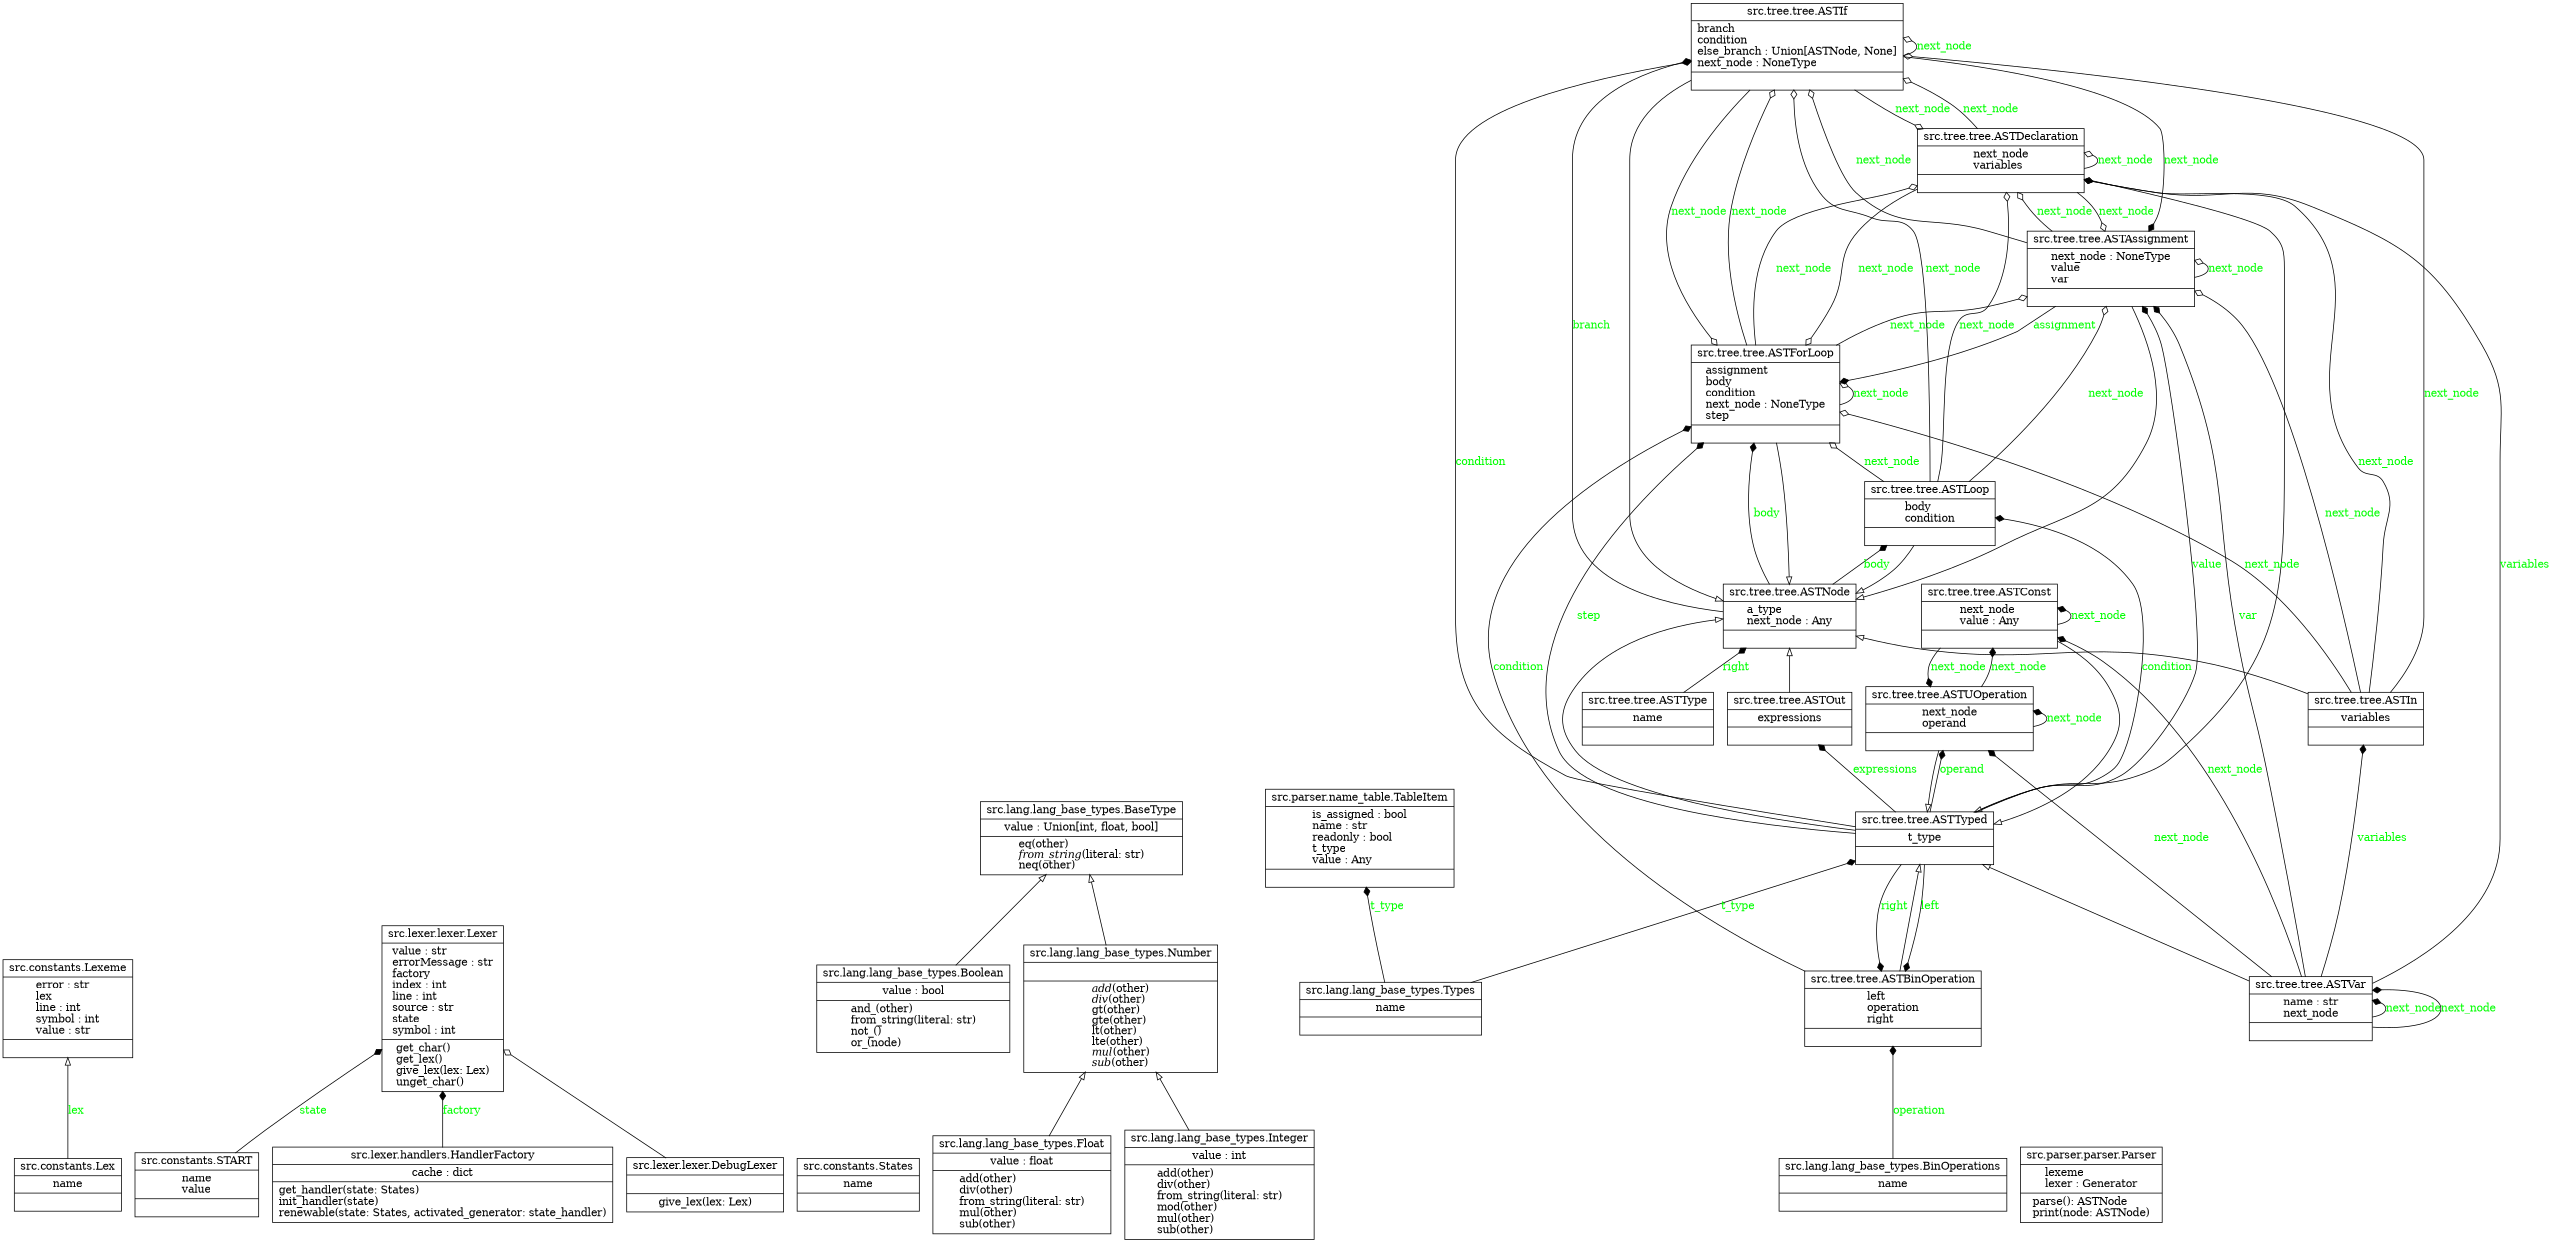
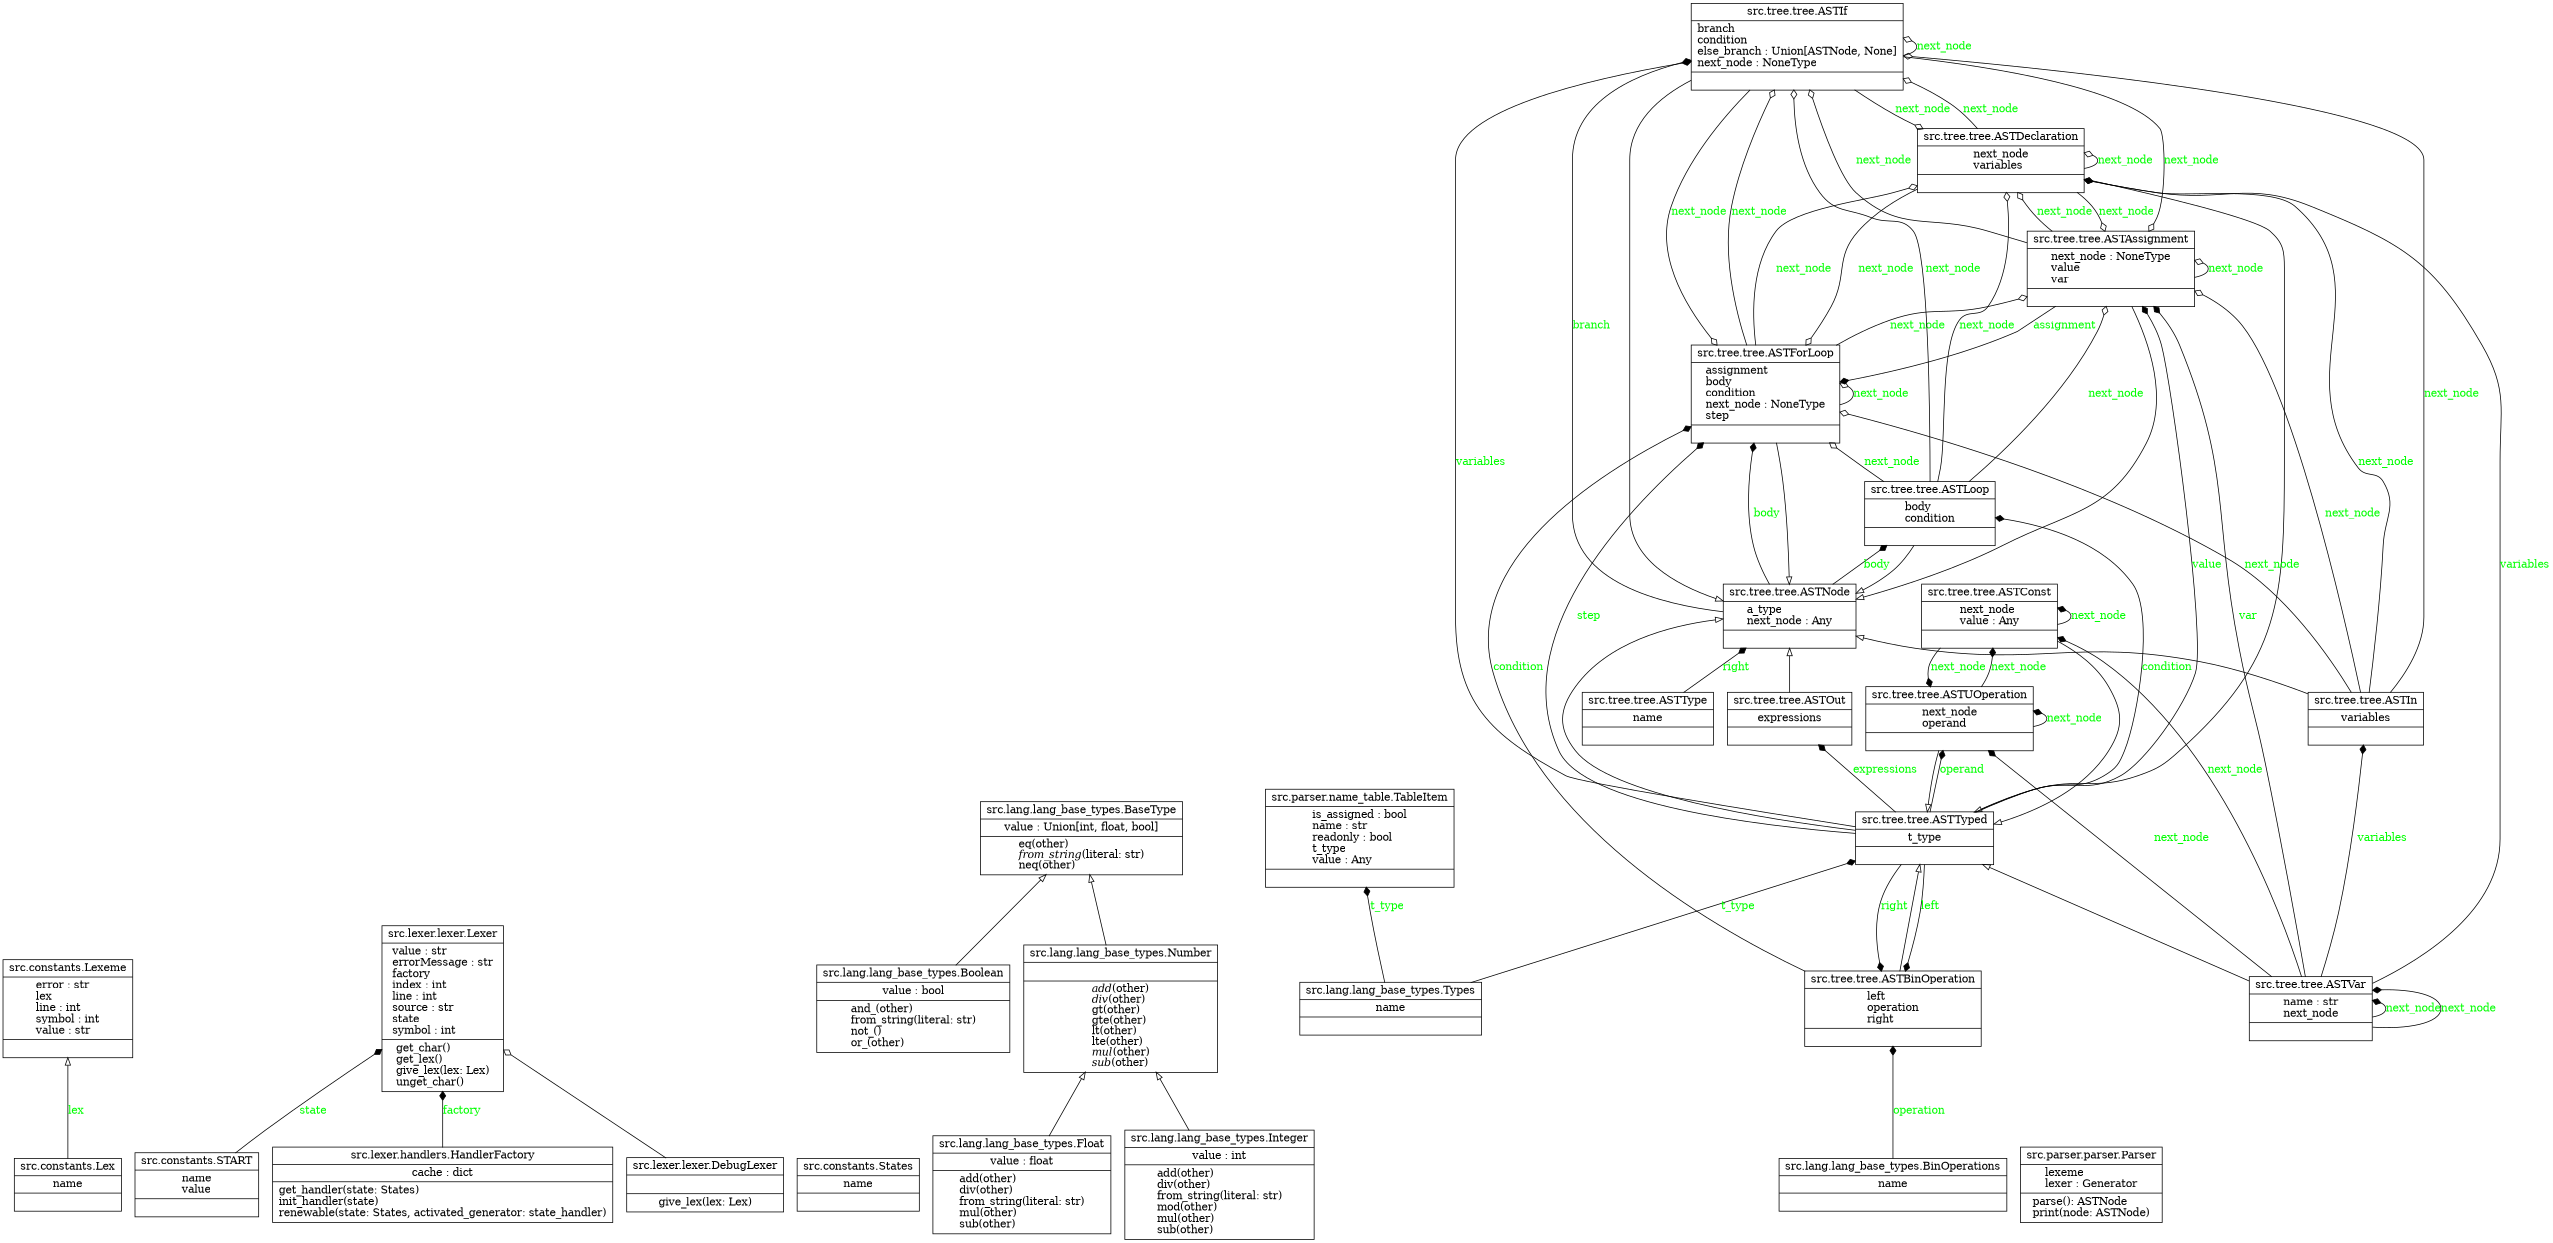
(2084, 90) -> (2084, 90)
(1481, 462) -> (1481, 462)
(876, 1043) -> (877, 1043)
